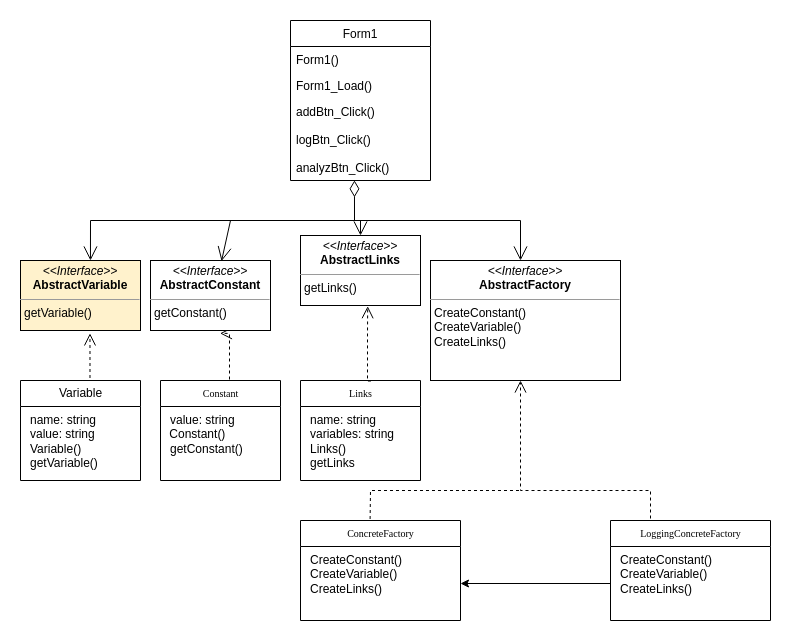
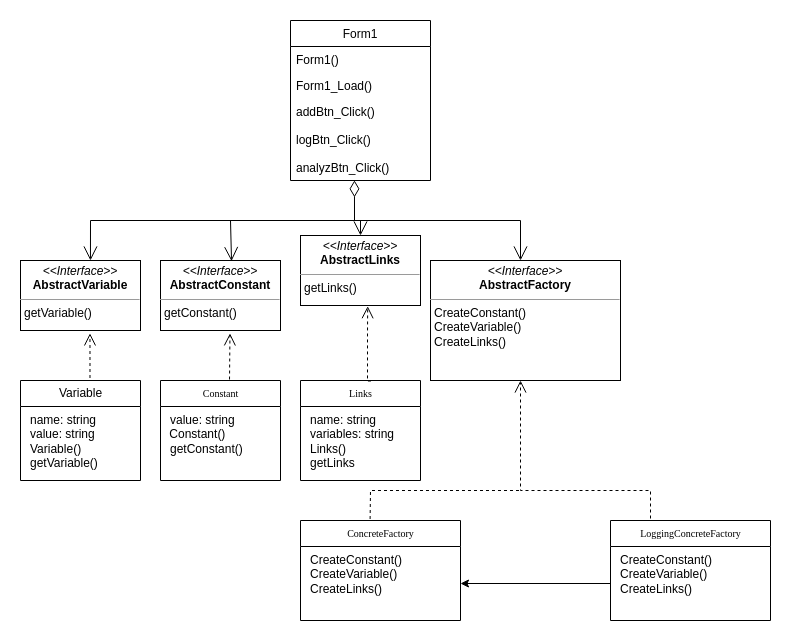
(81, 296) -> (81, 296)
(211, 296) -> (221, 296)
